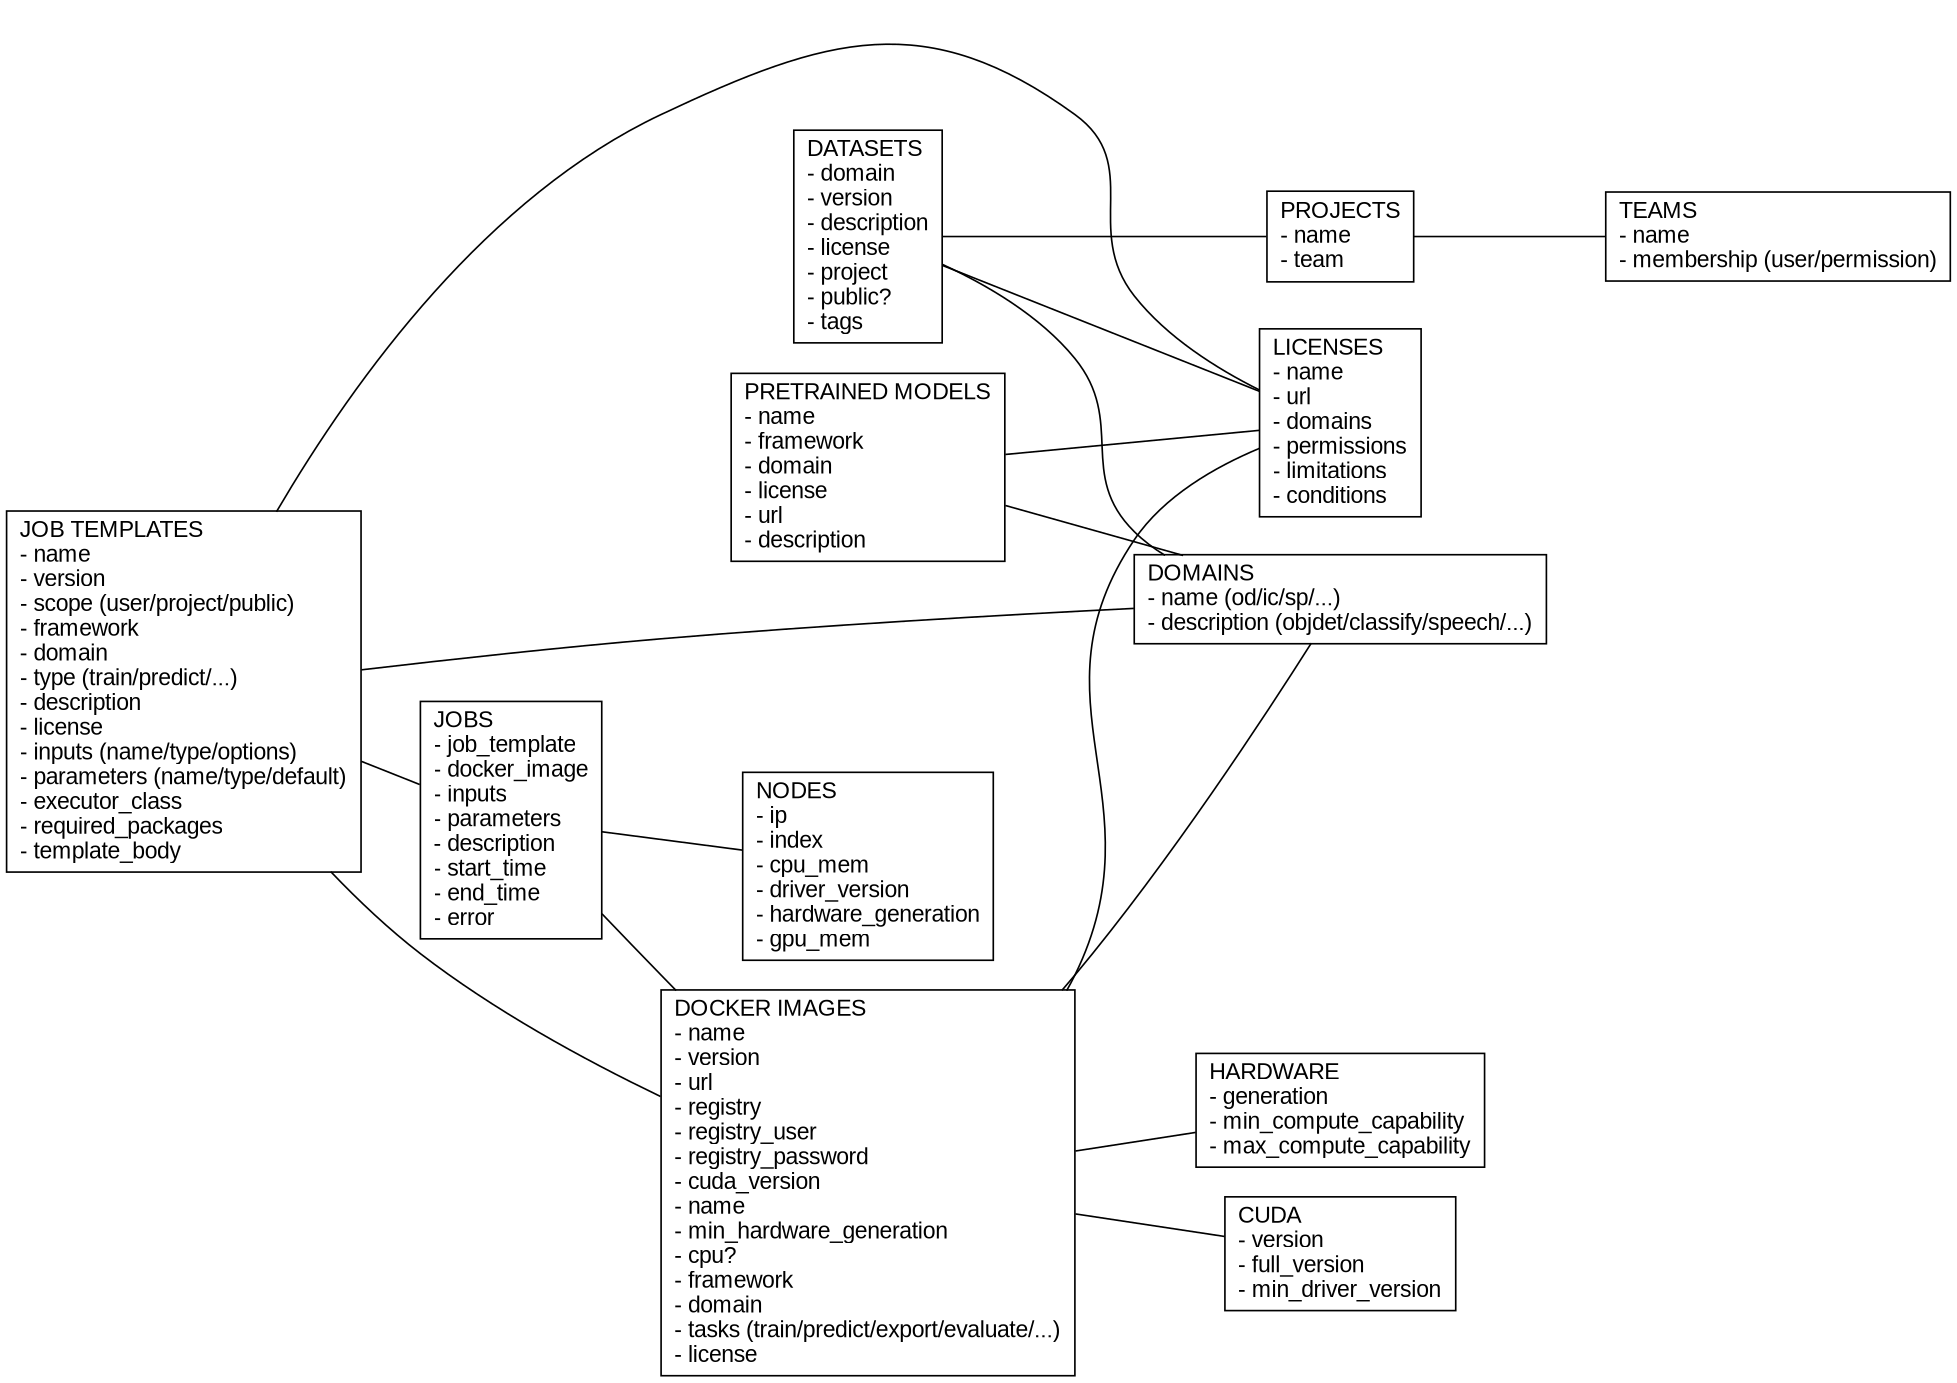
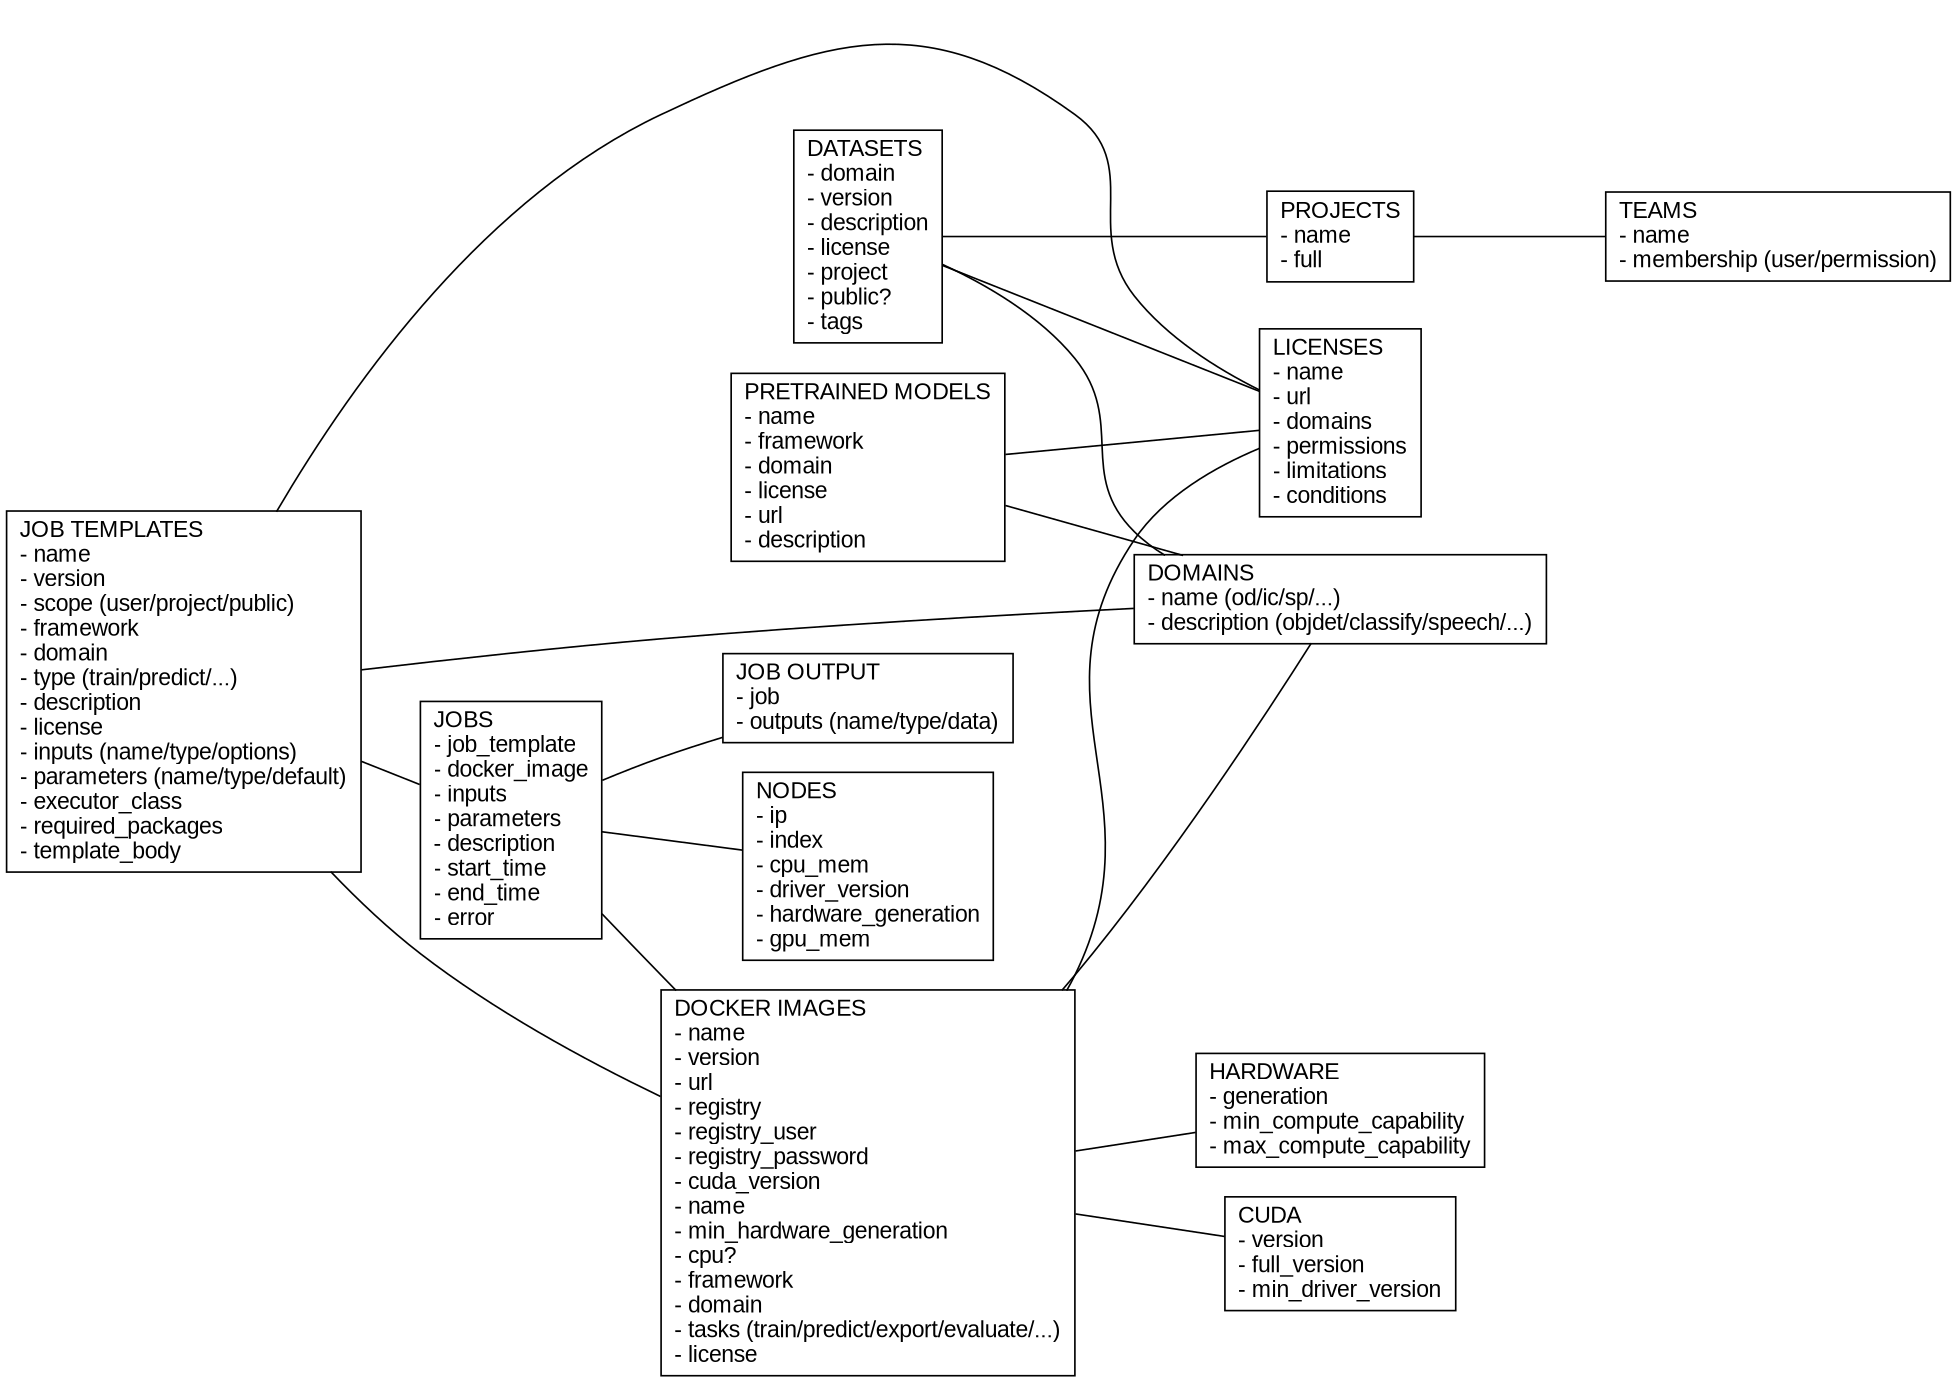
(1340, 237) -> (1340, 237)
none -> (868, 698)
